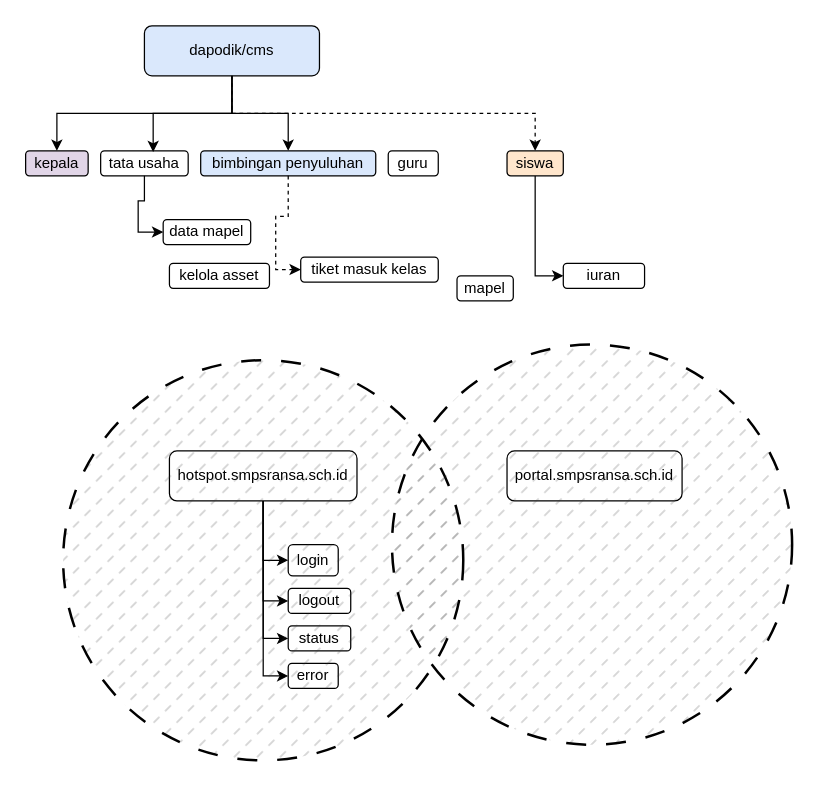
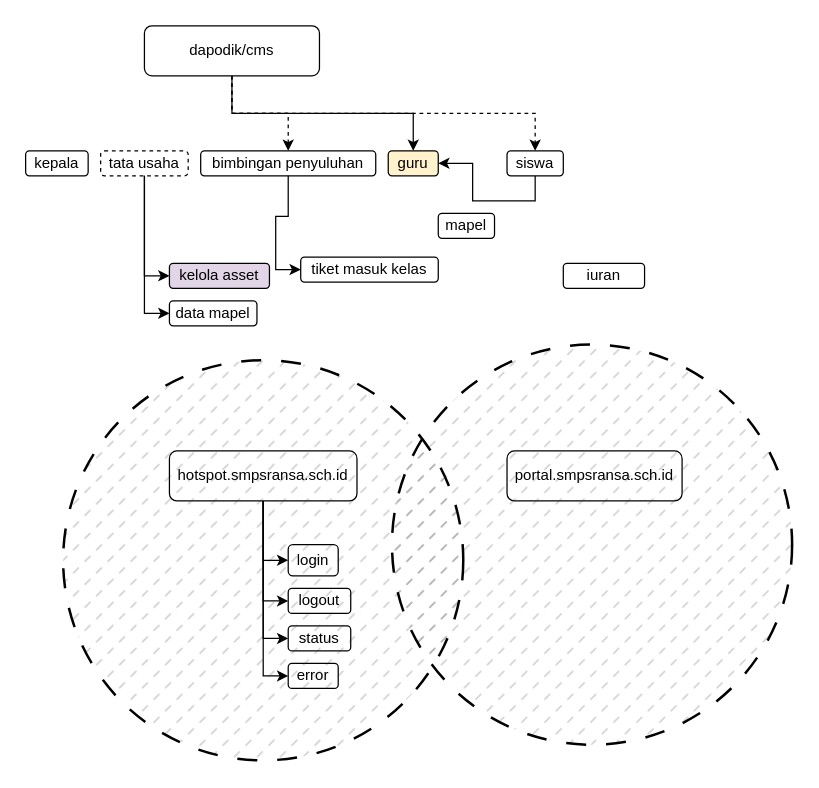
(232, 51) -> (232, 51)
(90, 113) -> (413, 129)
(288, 127) -> (288, 127)
(153, 130) -> none
(57, 163) -> (57, 163)
(144, 163) -> (144, 163)
(288, 163) -> (288, 163)
(413, 163) -> (413, 163)
(535, 163) -> (535, 163)
(276, 224) -> (276, 224)
(207, 232) -> (213, 313)
(535, 247) -> (474, 201)
none -> (154, 276)
(219, 276) -> (219, 276)
(485, 288) -> (466, 226)
